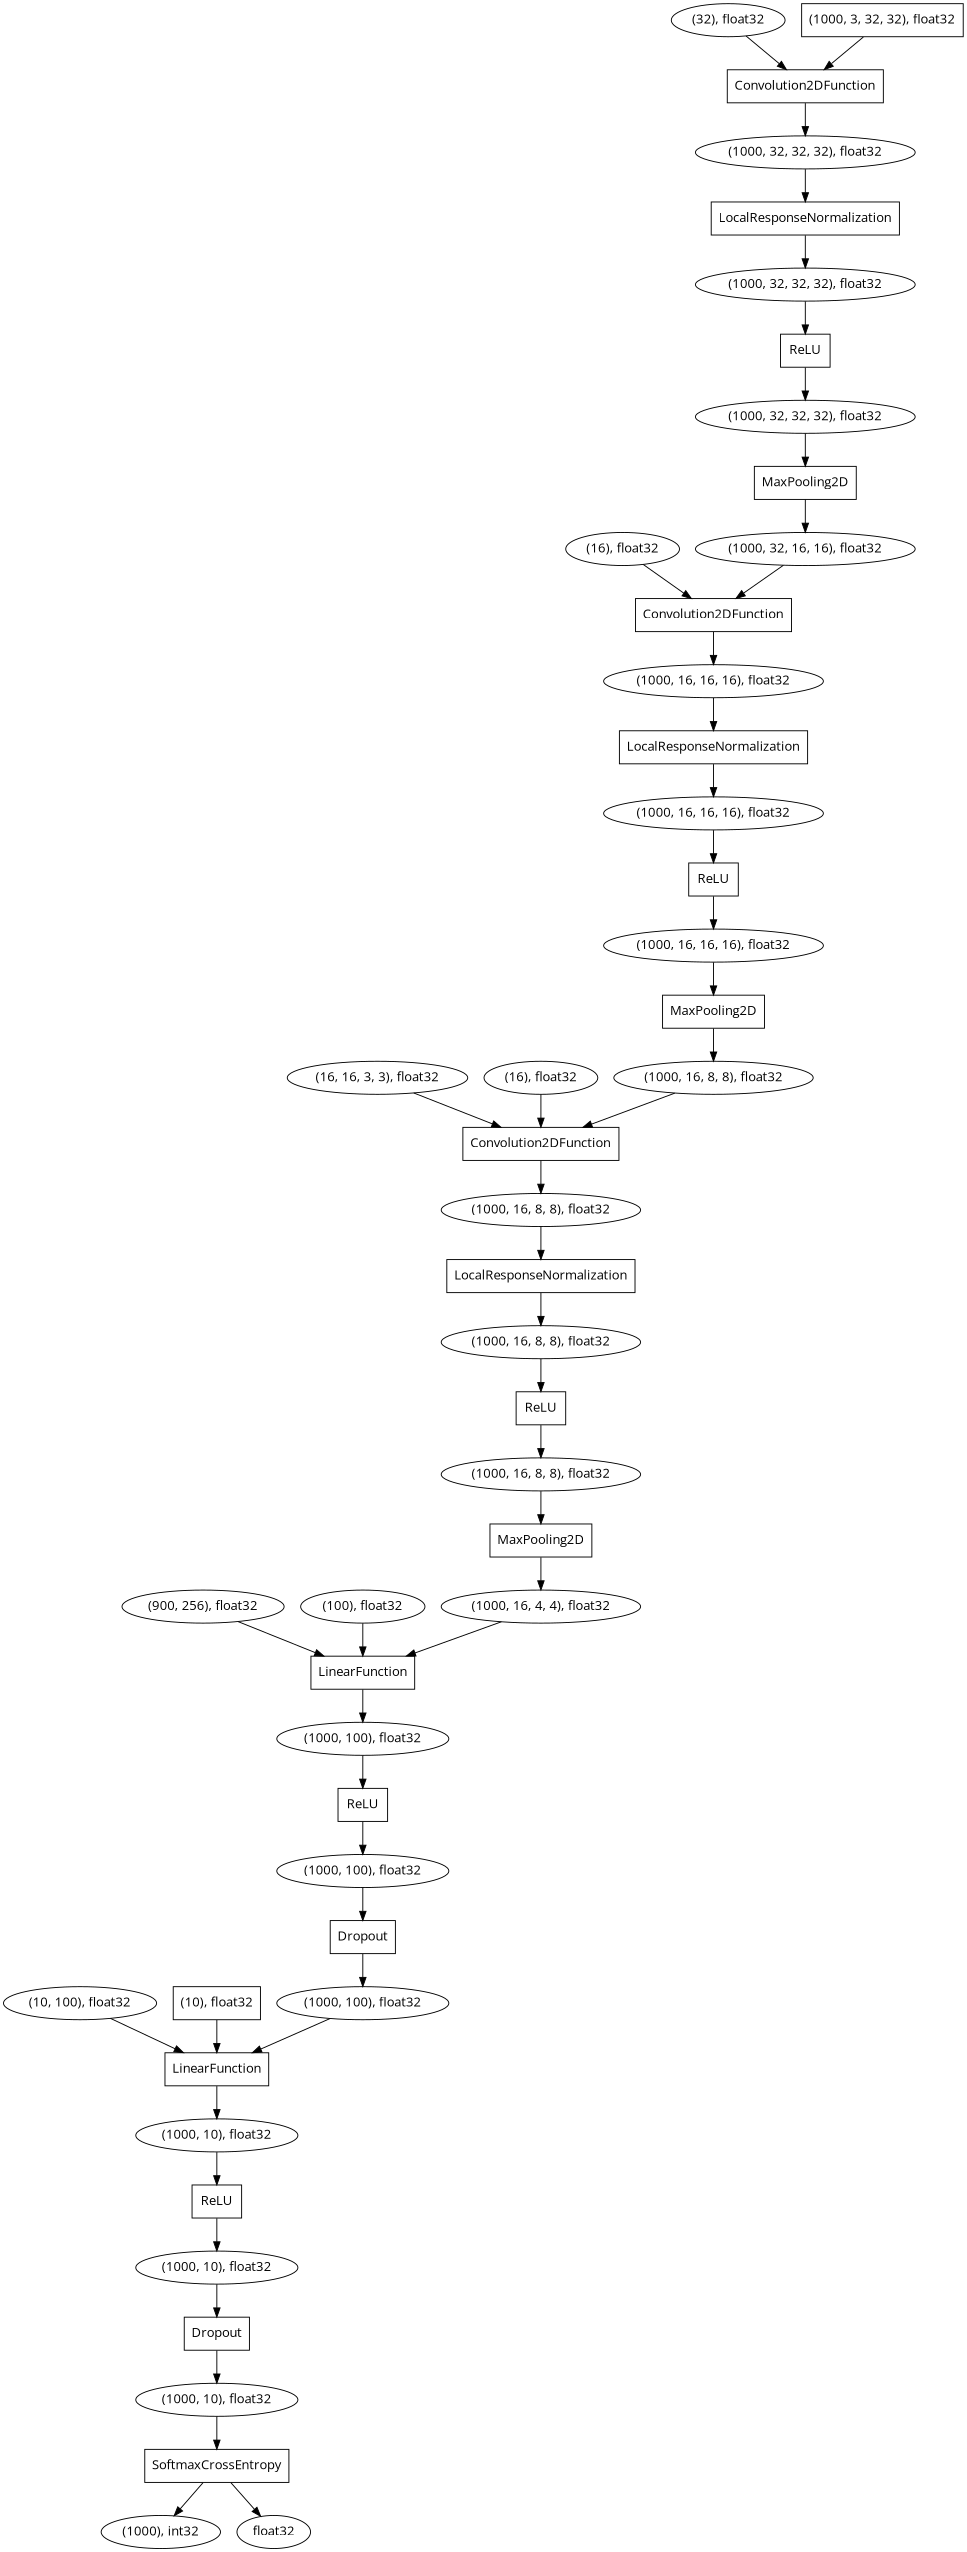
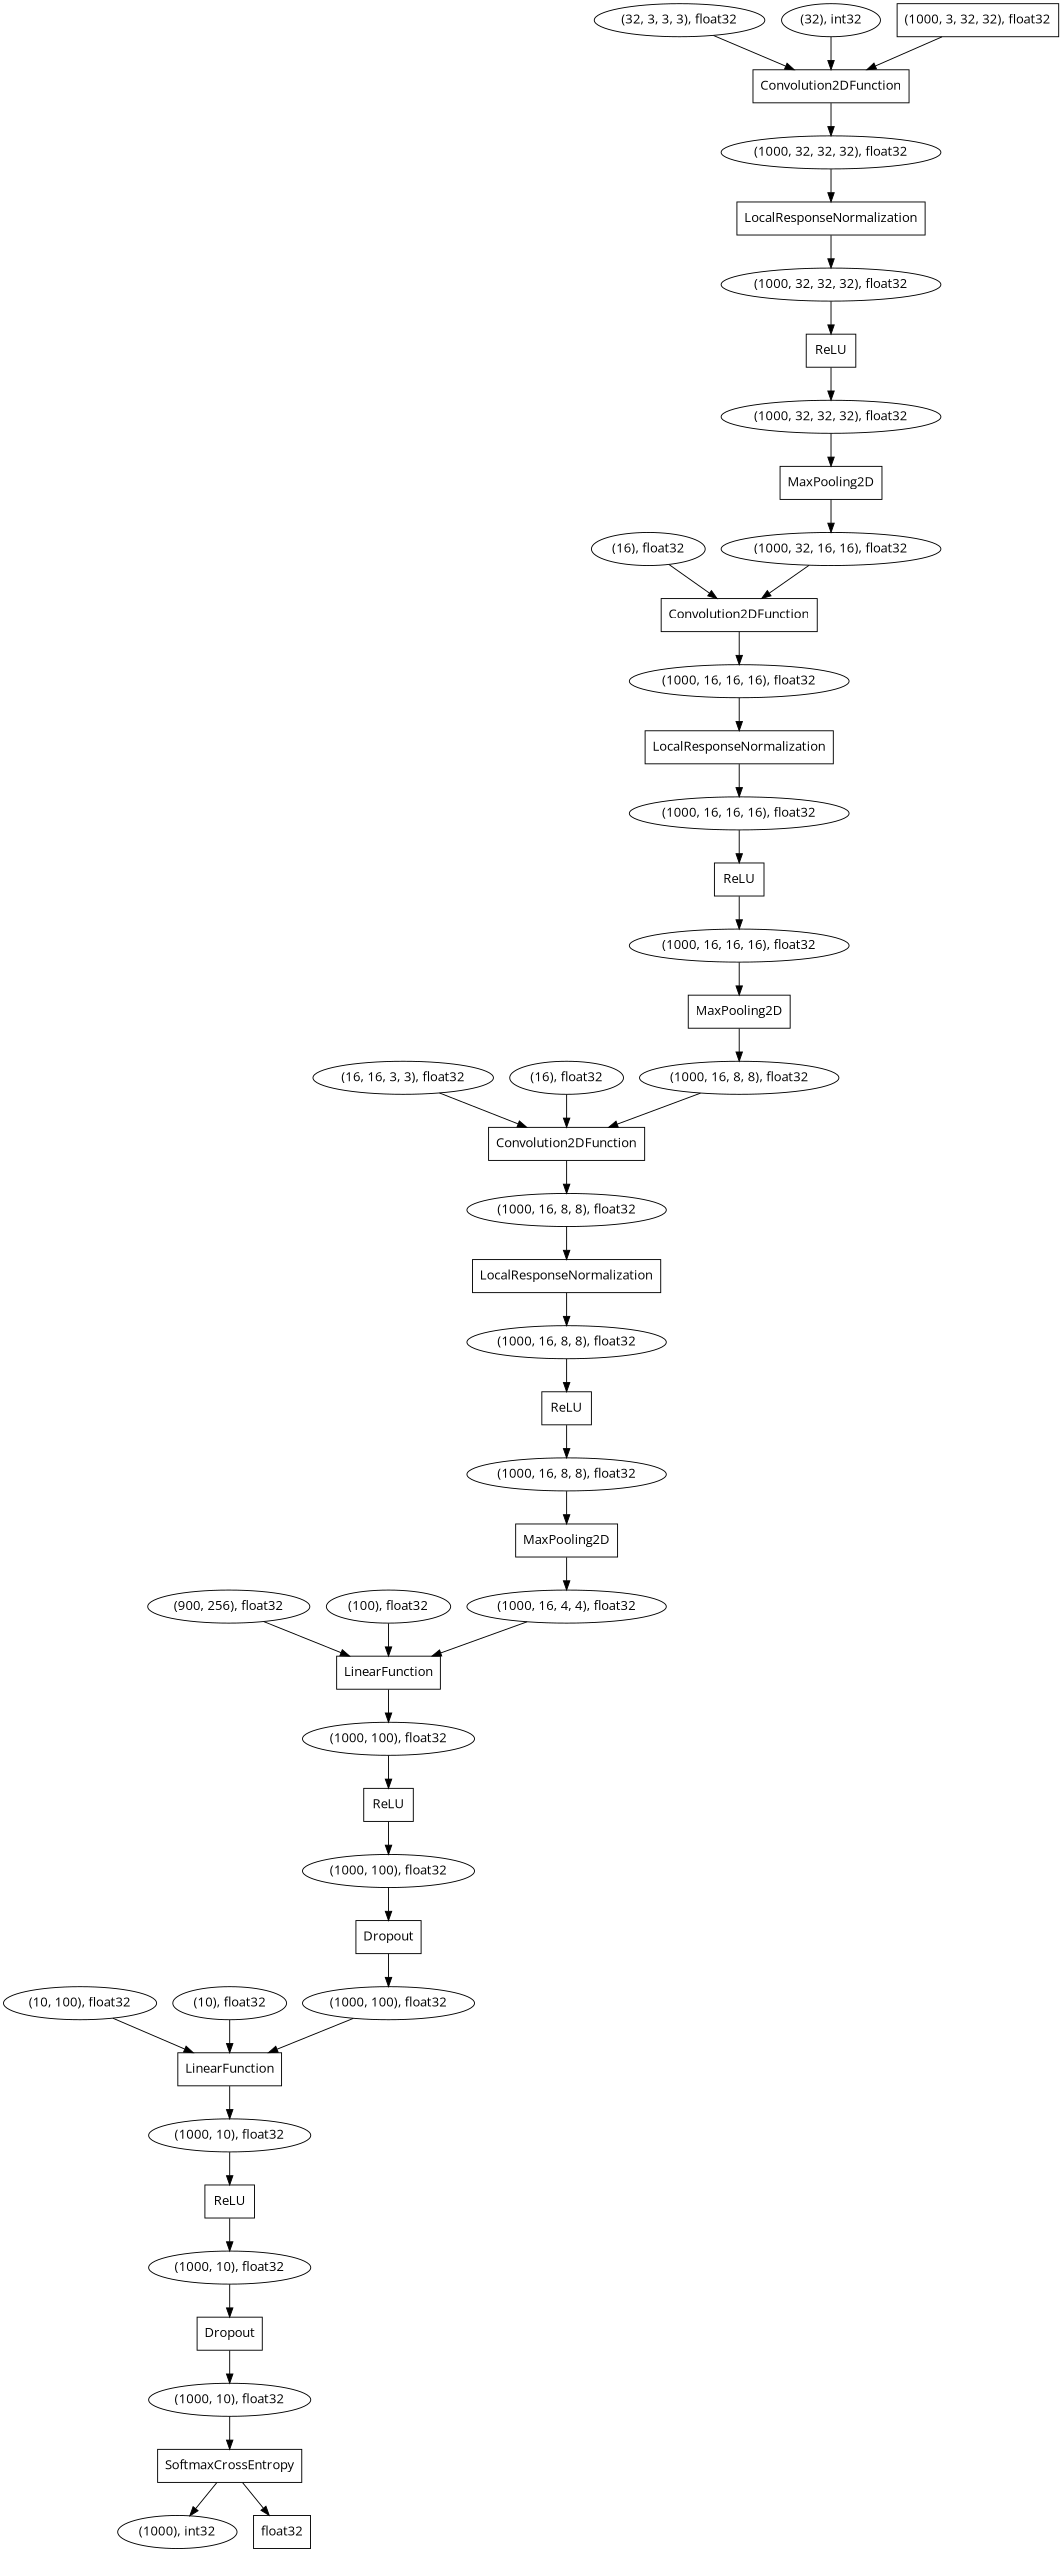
none -> (680, 20)
(728, 20) -> (831, 20)
(217, 2003) -> (230, 2003)
(274, 2532) -> (282, 2532)
